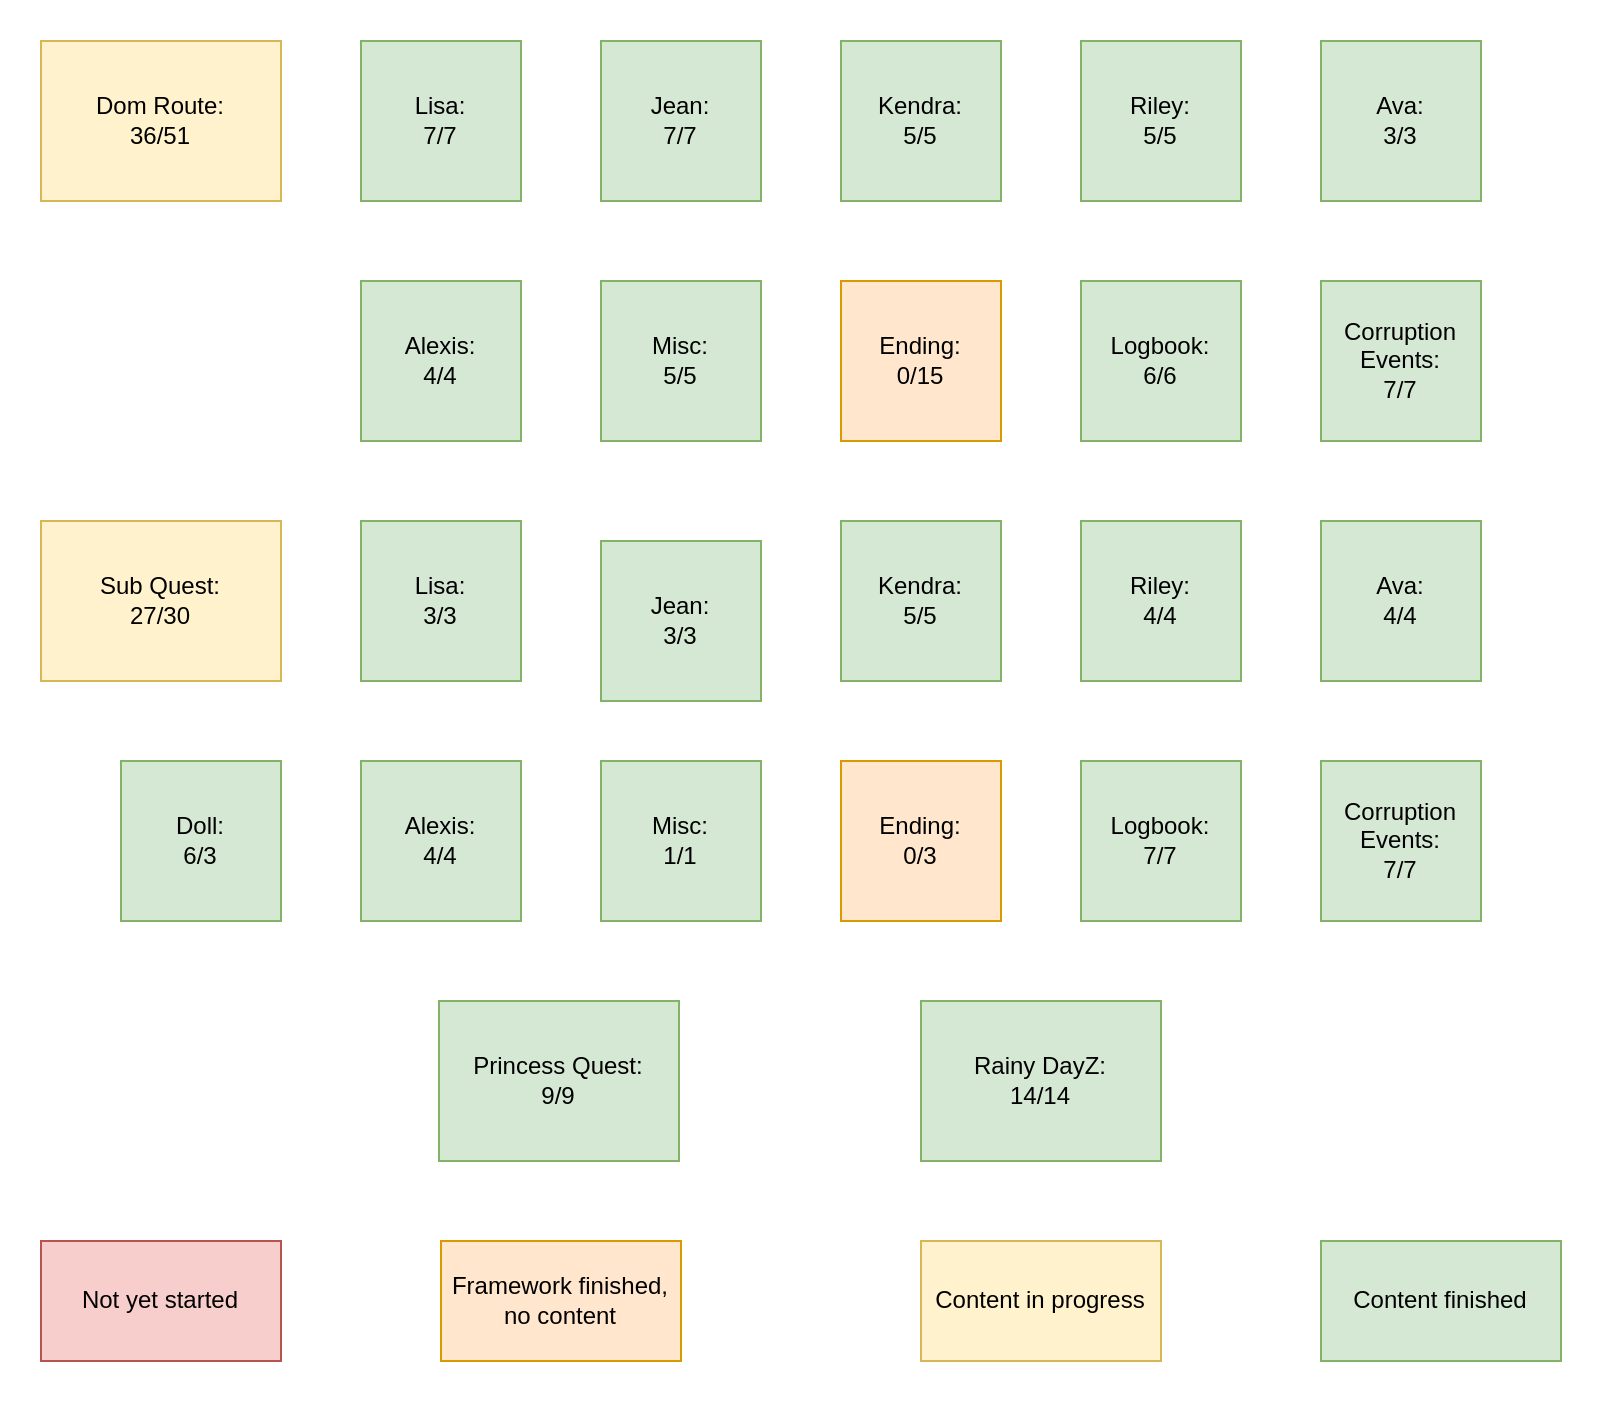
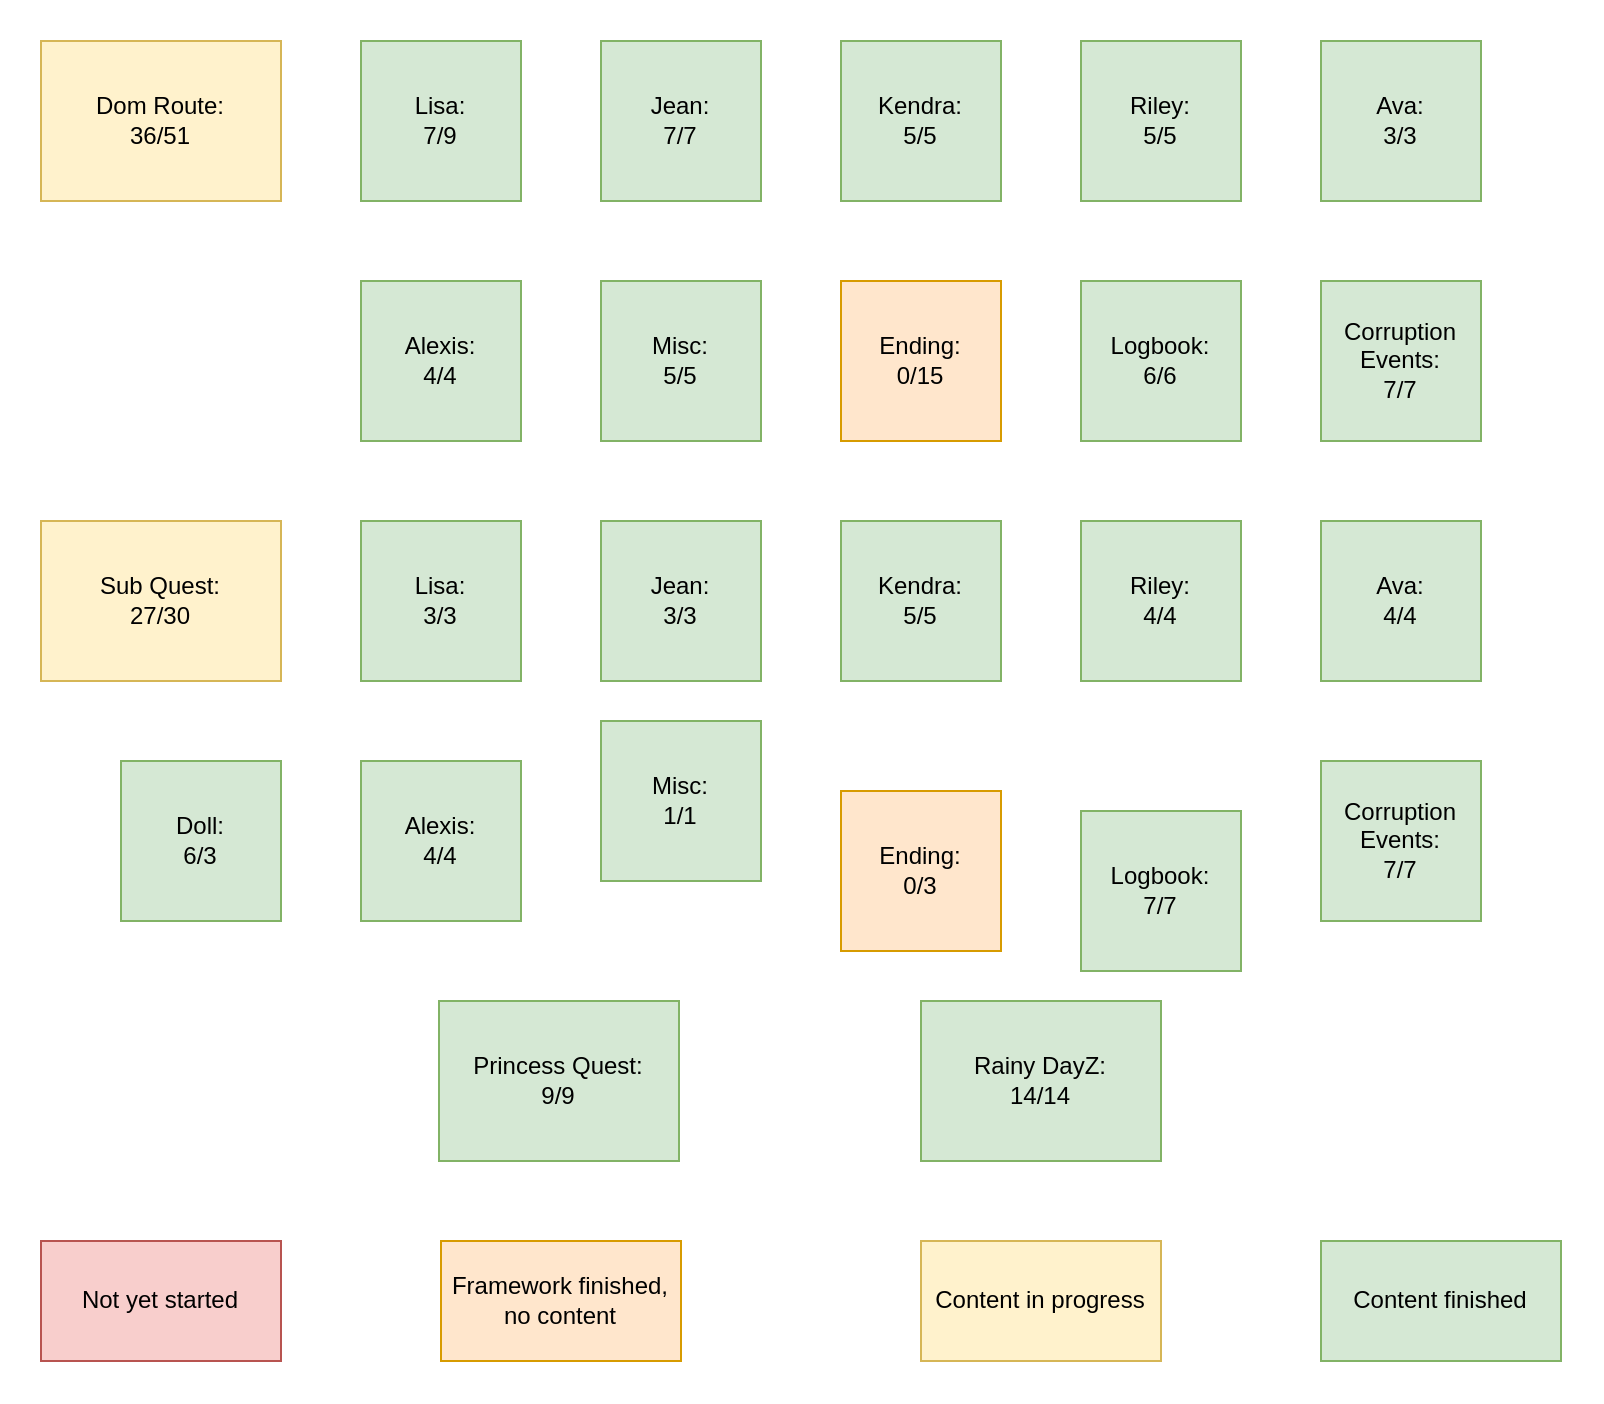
(441, 121) -> (441, 121)
(681, 621) -> (681, 601)
(681, 841) -> (681, 801)
(921, 841) -> (921, 871)
(1161, 841) -> (1161, 891)
